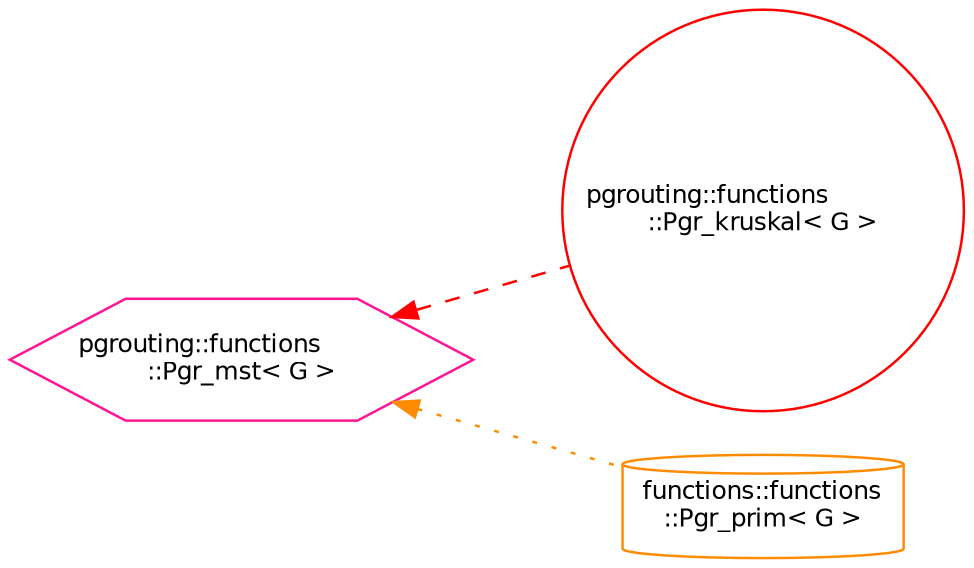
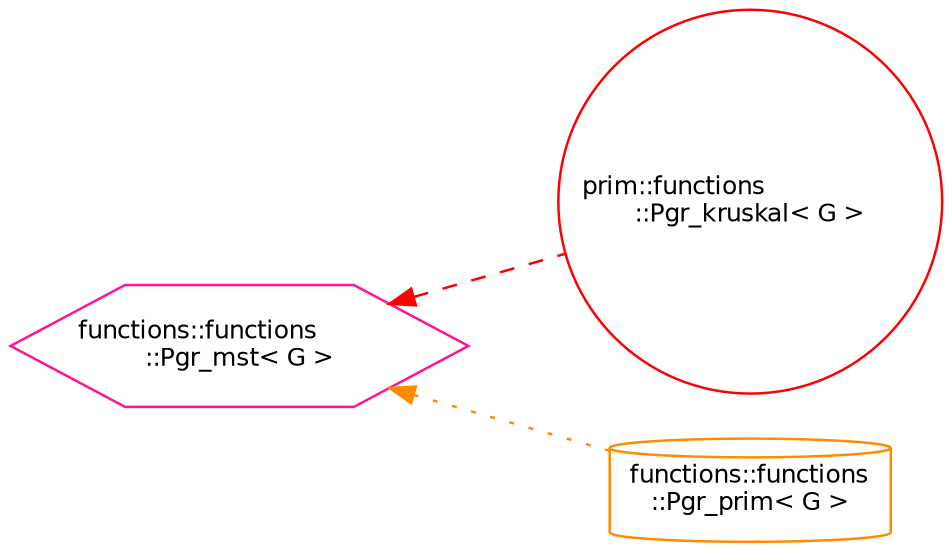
(763, 210) -> (750, 202)
(241, 360) -> (239, 346)
